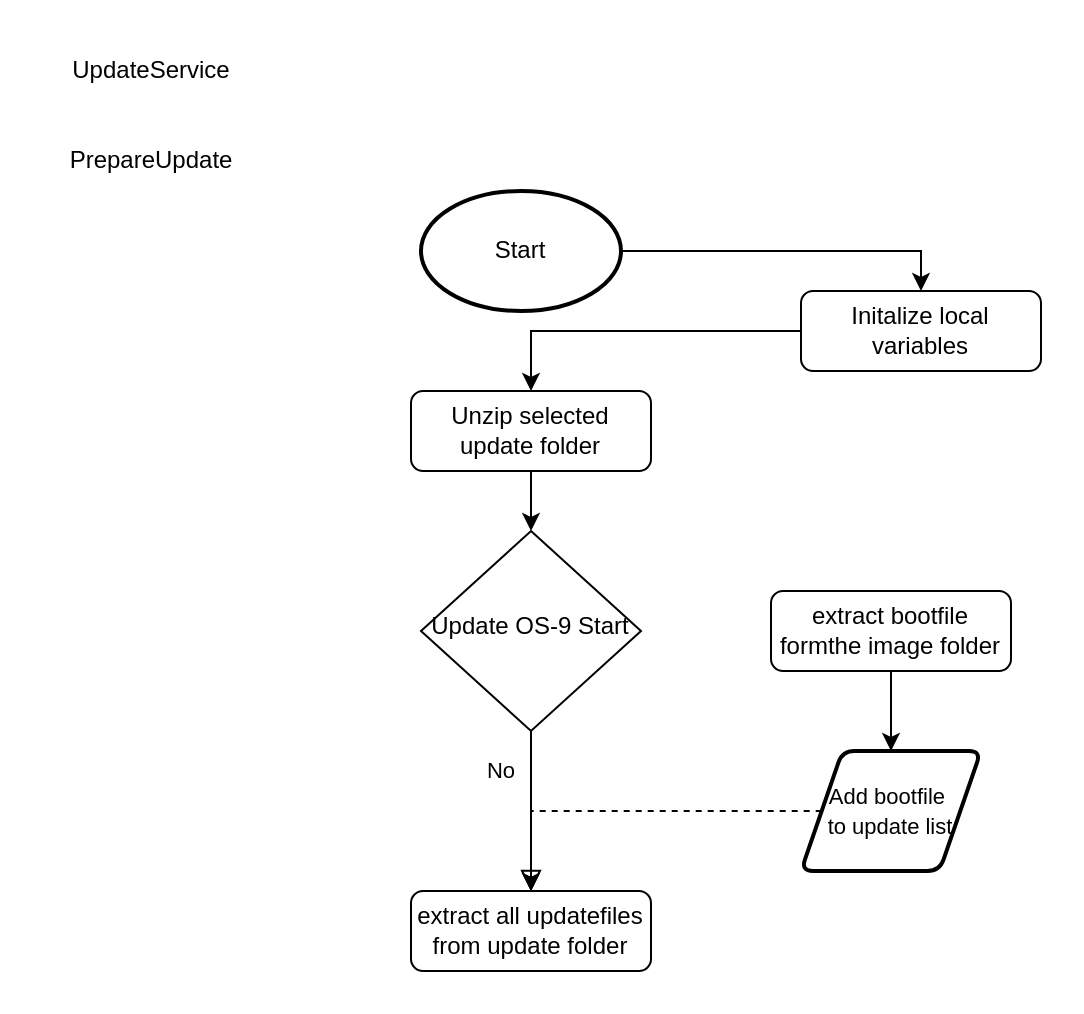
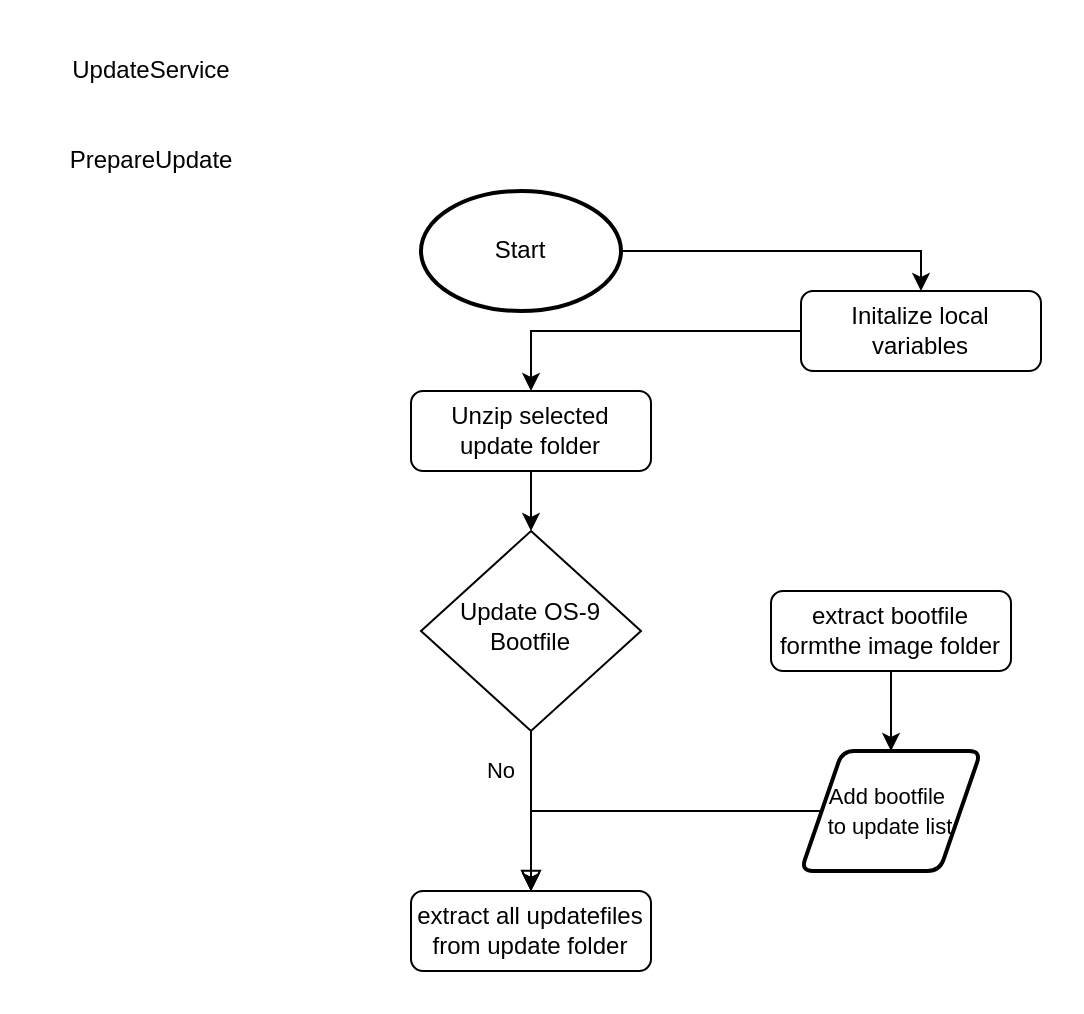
(531, 627) -> (531, 627)
(676, 811) -> (676, 811)
